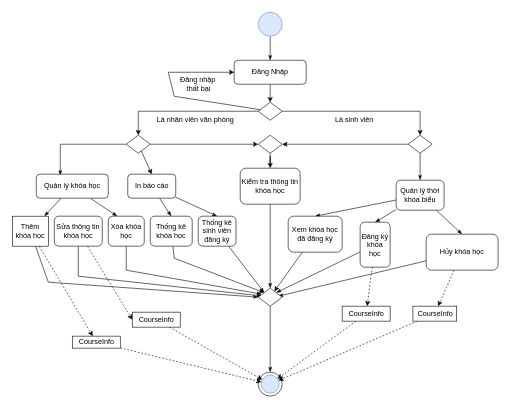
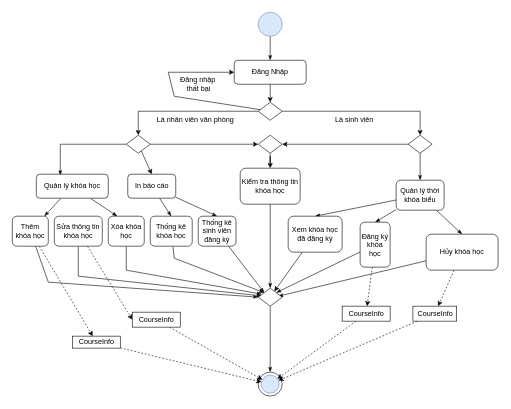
(30, 231) -> (30, 231)
